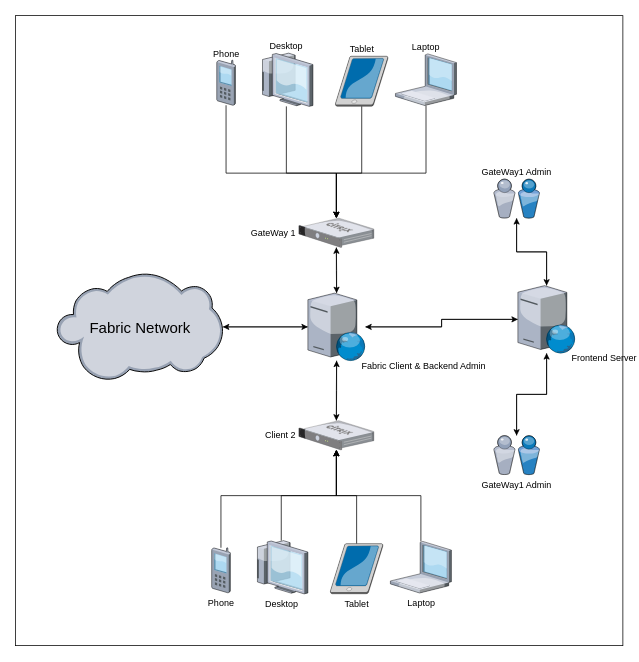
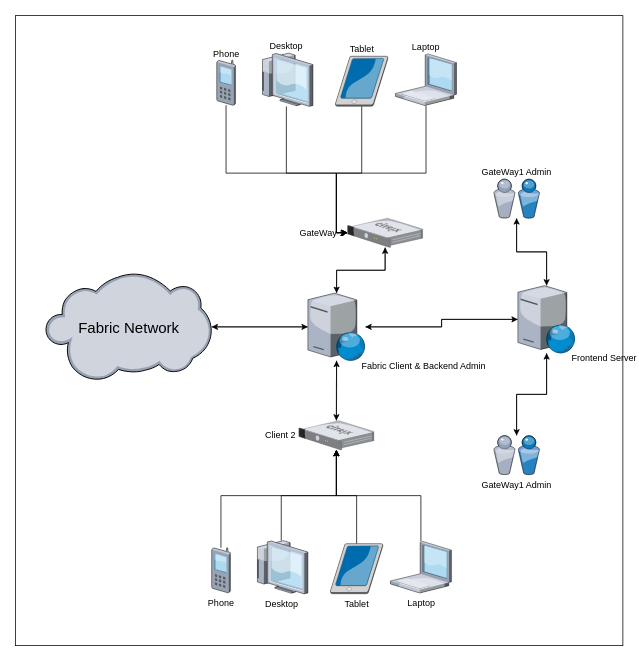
(336, 233) -> (385, 233)
(140, 327) -> (128, 327)
